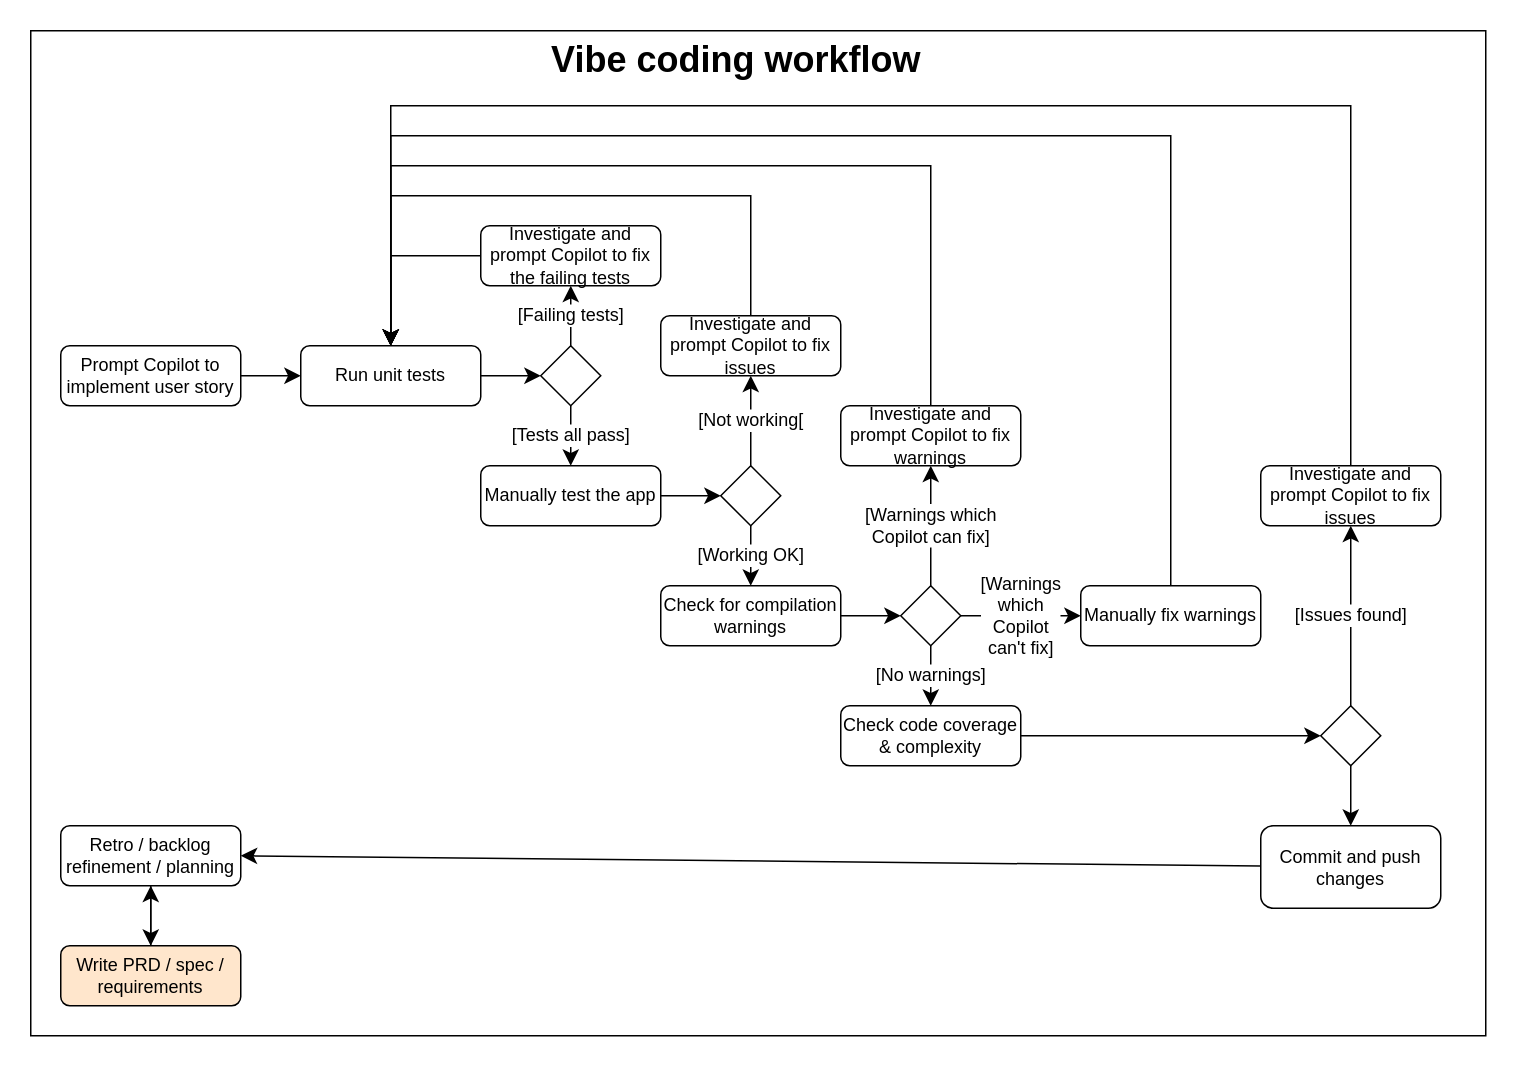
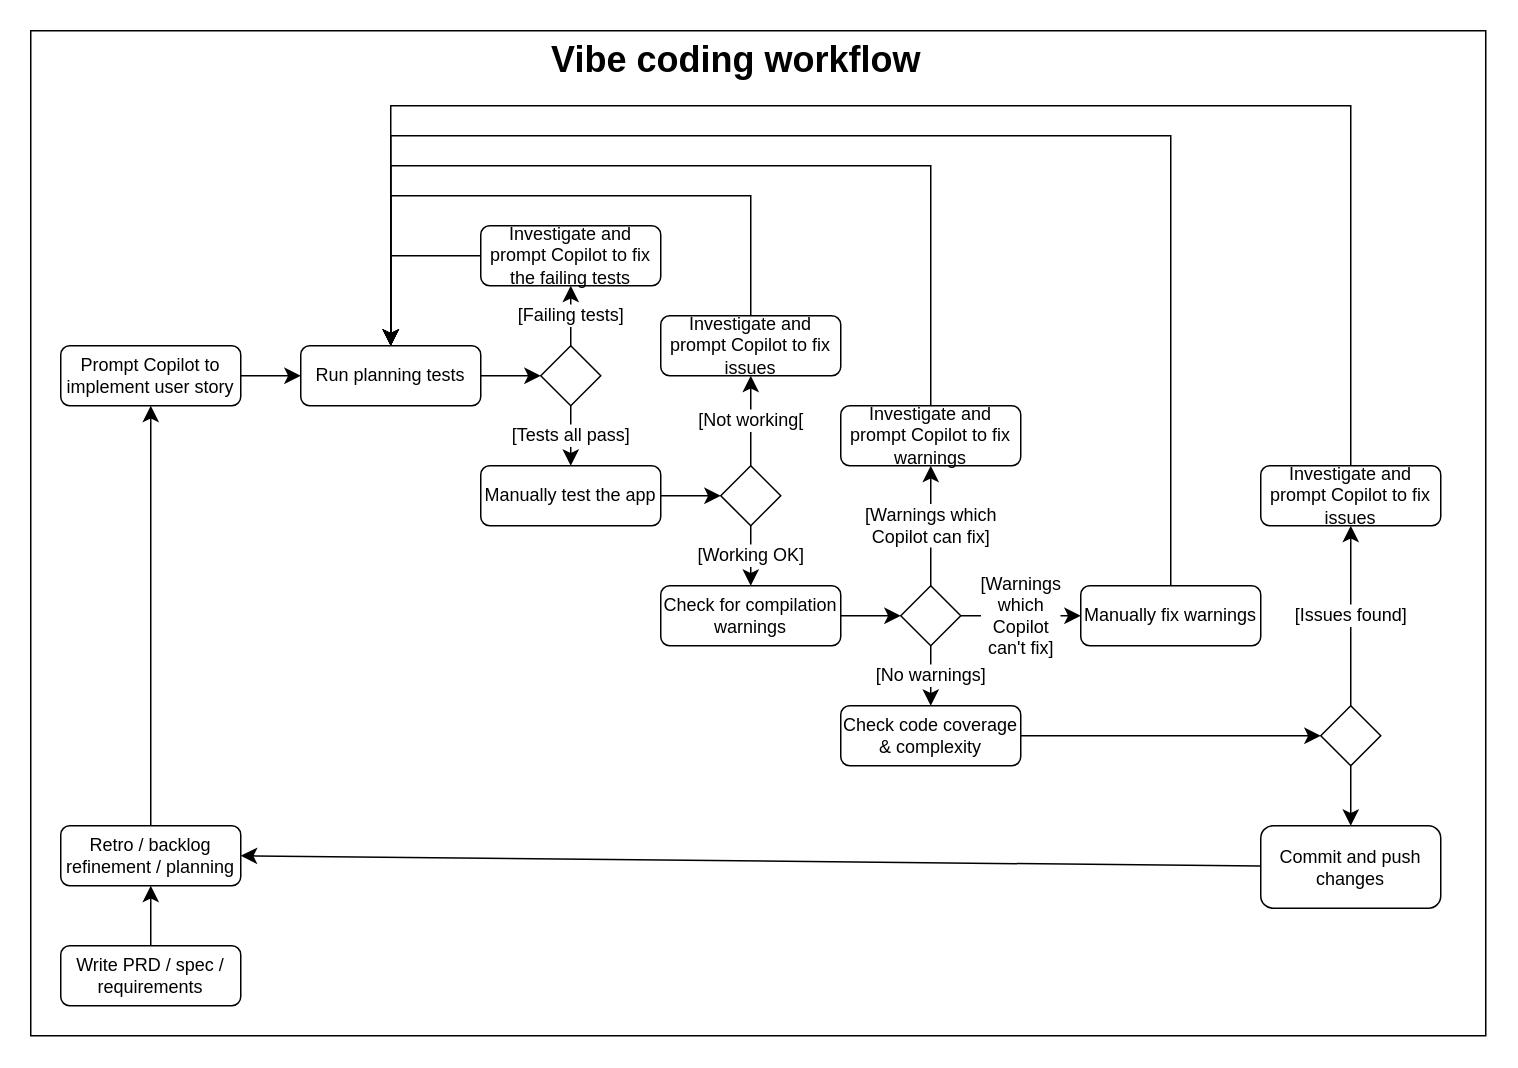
(391, 376) -> (391, 376)
(151, 886) -> (151, 621)
(151, 976) -> (151, 976)
